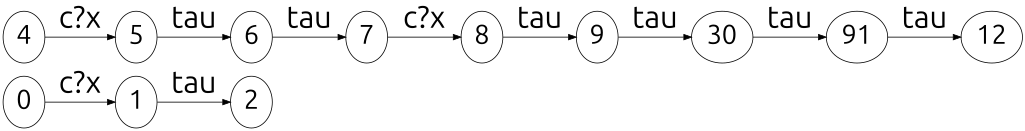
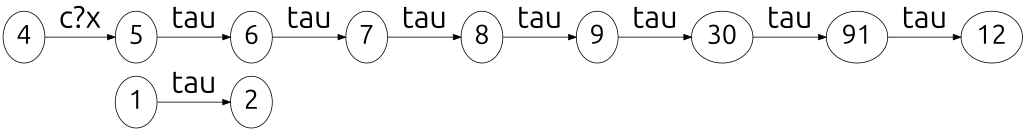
(424, 20) -> (424, 20)
(24, 102) -> none
